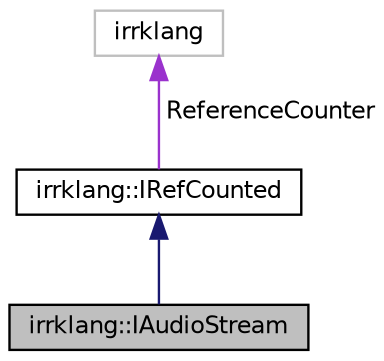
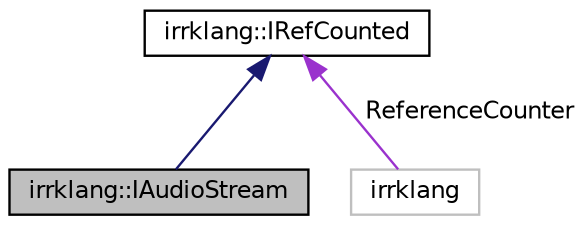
(159, 125) -> (359, 122)
